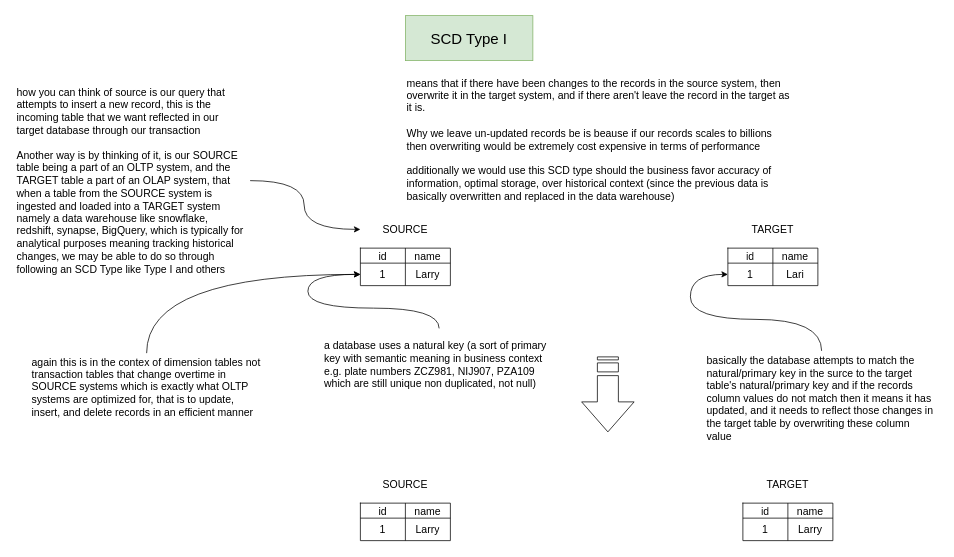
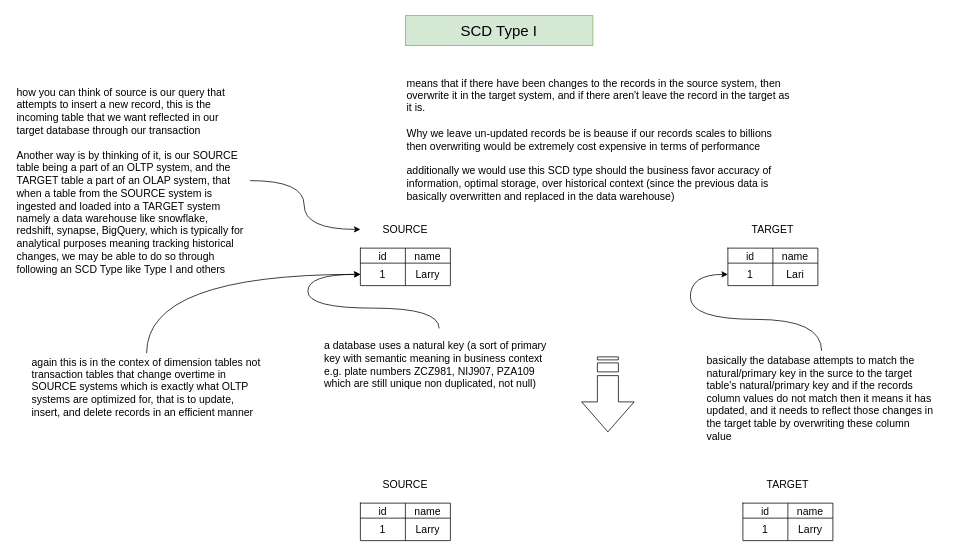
(469, 38) -> (499, 30)
